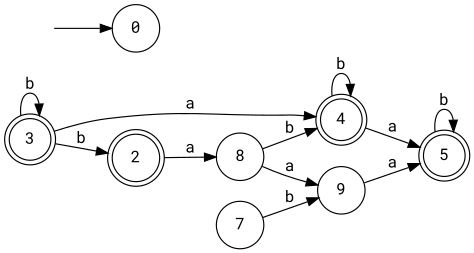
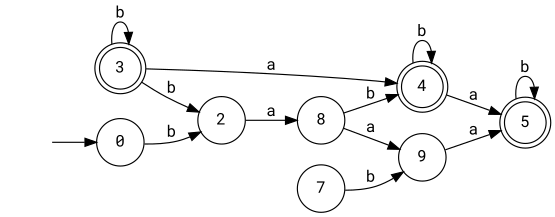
none -> (168, 143)
(136, 158) -> (222, 120)
